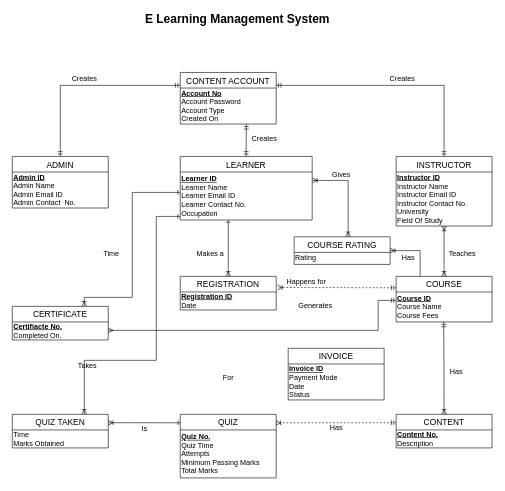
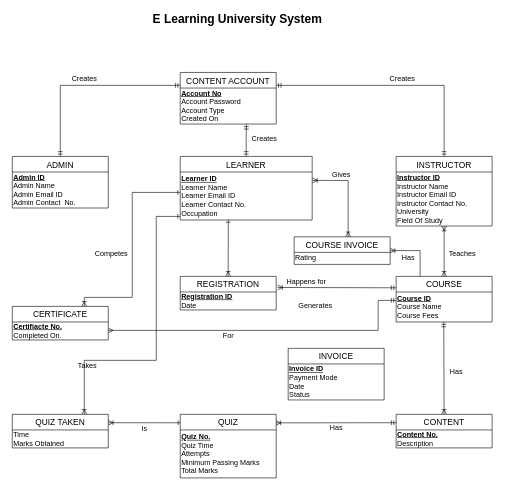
(238, 18) -> (238, 18)
(342, 245) -> (342, 245)
(112, 254) -> (112, 254)
(210, 254) -> none
(335, 288) -> (335, 288)
(228, 378) -> (228, 336)
(336, 423) -> (336, 423)
